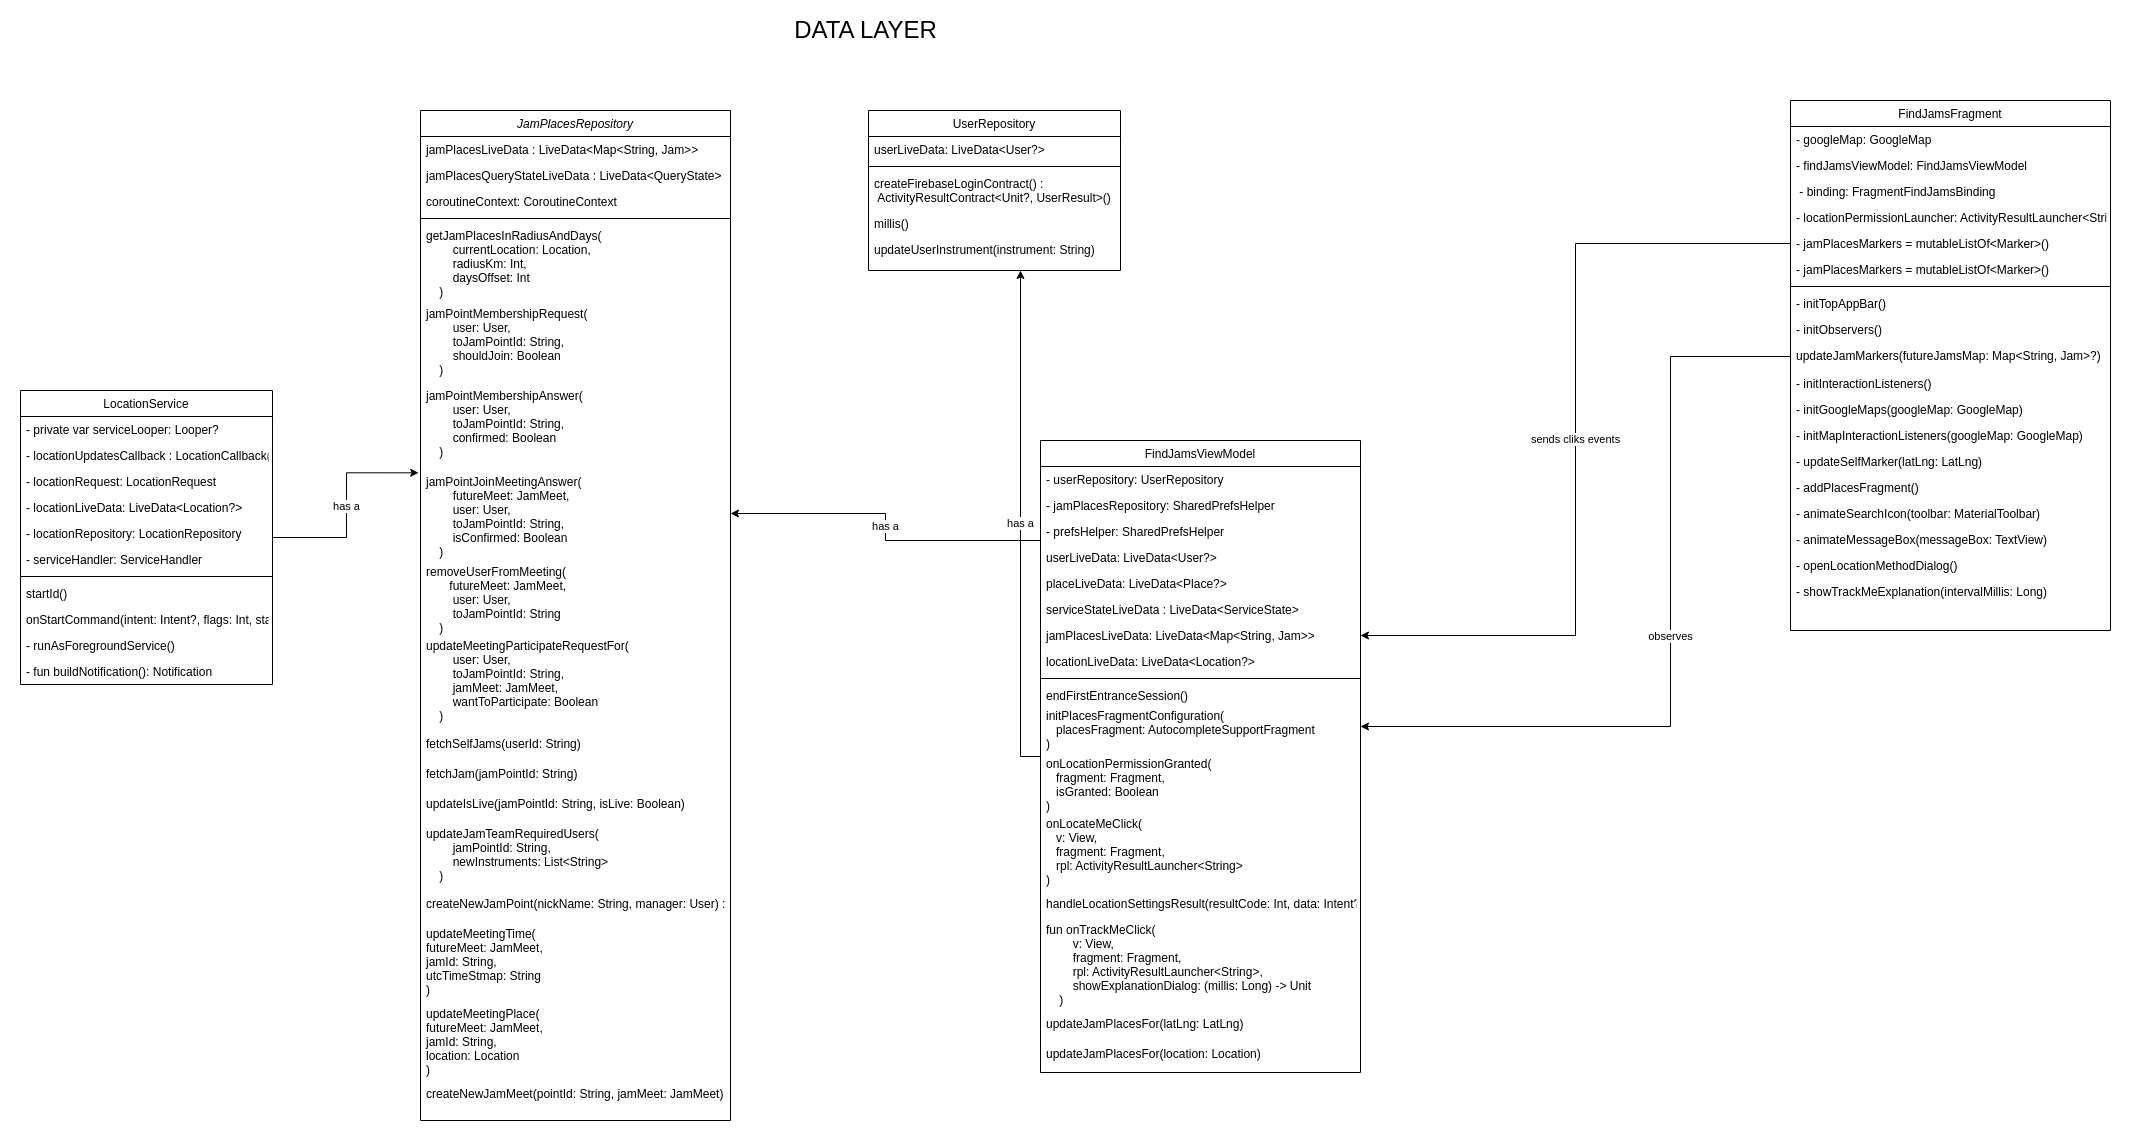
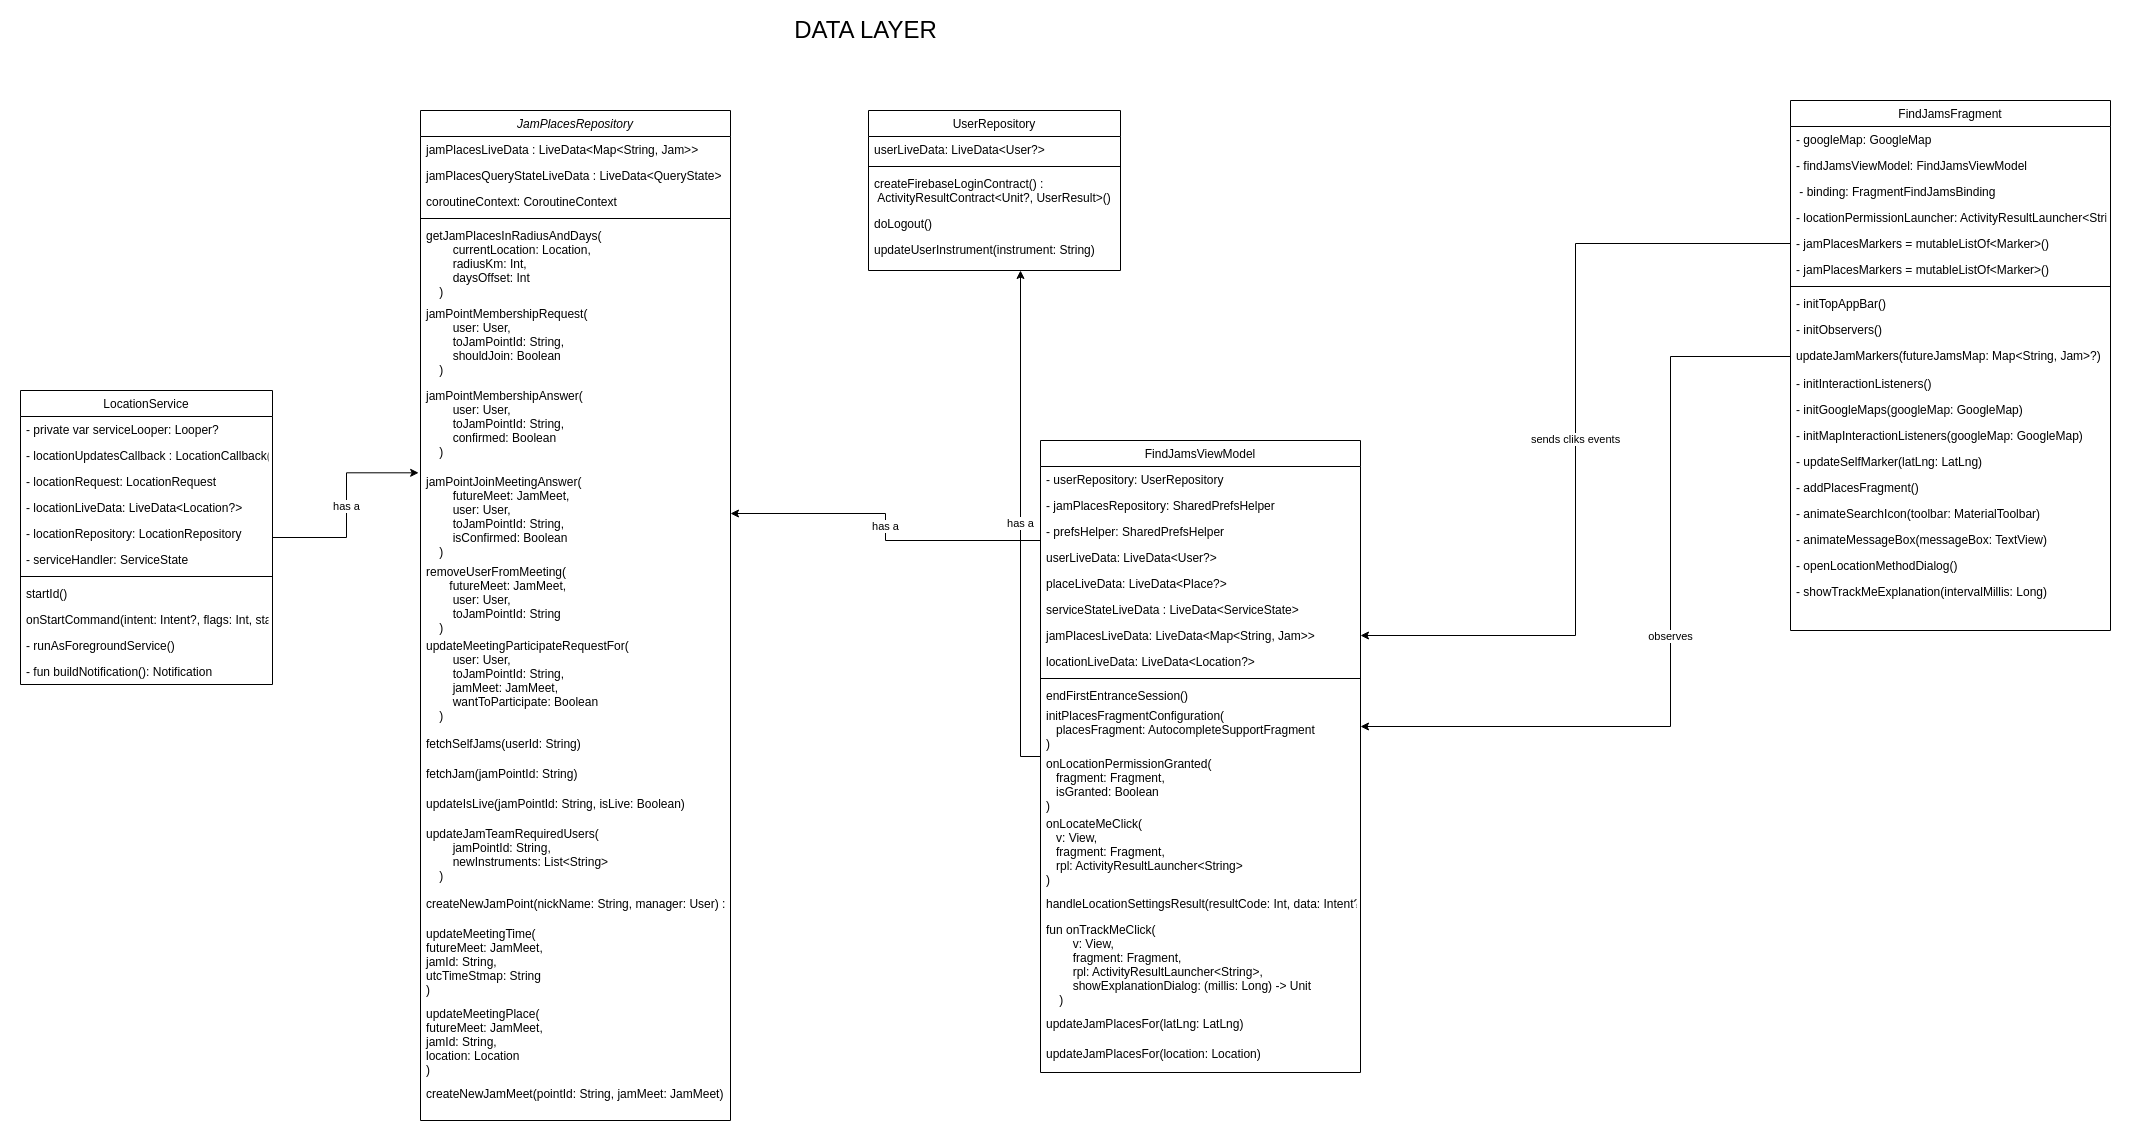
(895, 224) -> (908, 224)
(124, 560) -> (119, 560)
